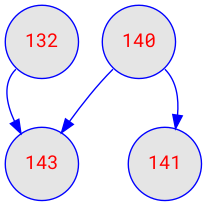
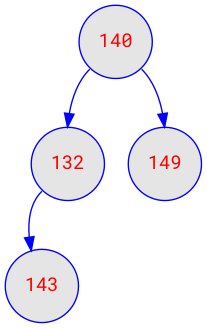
(90, 94) -> (76, 90)
(165, 164) -> (165, 164)
